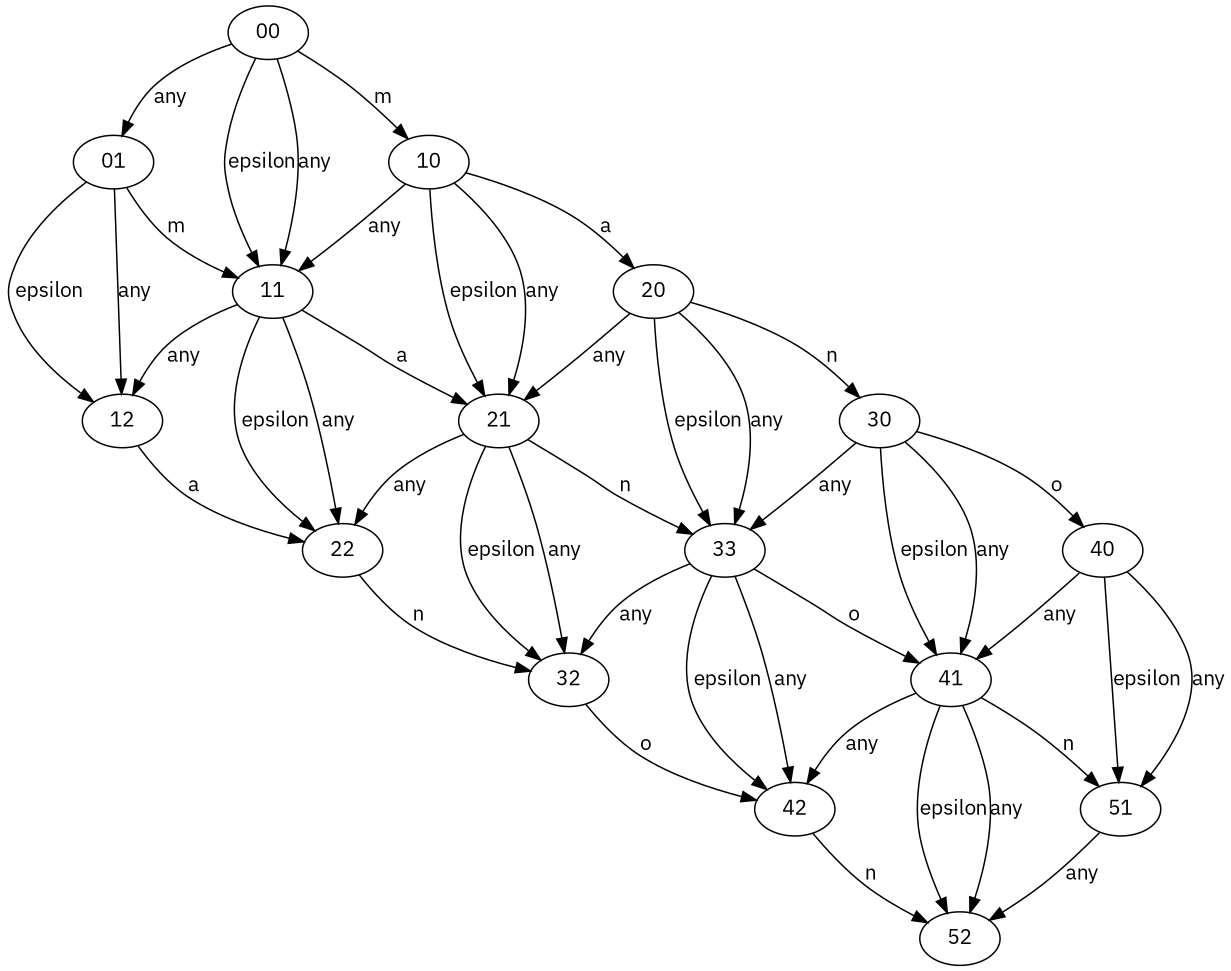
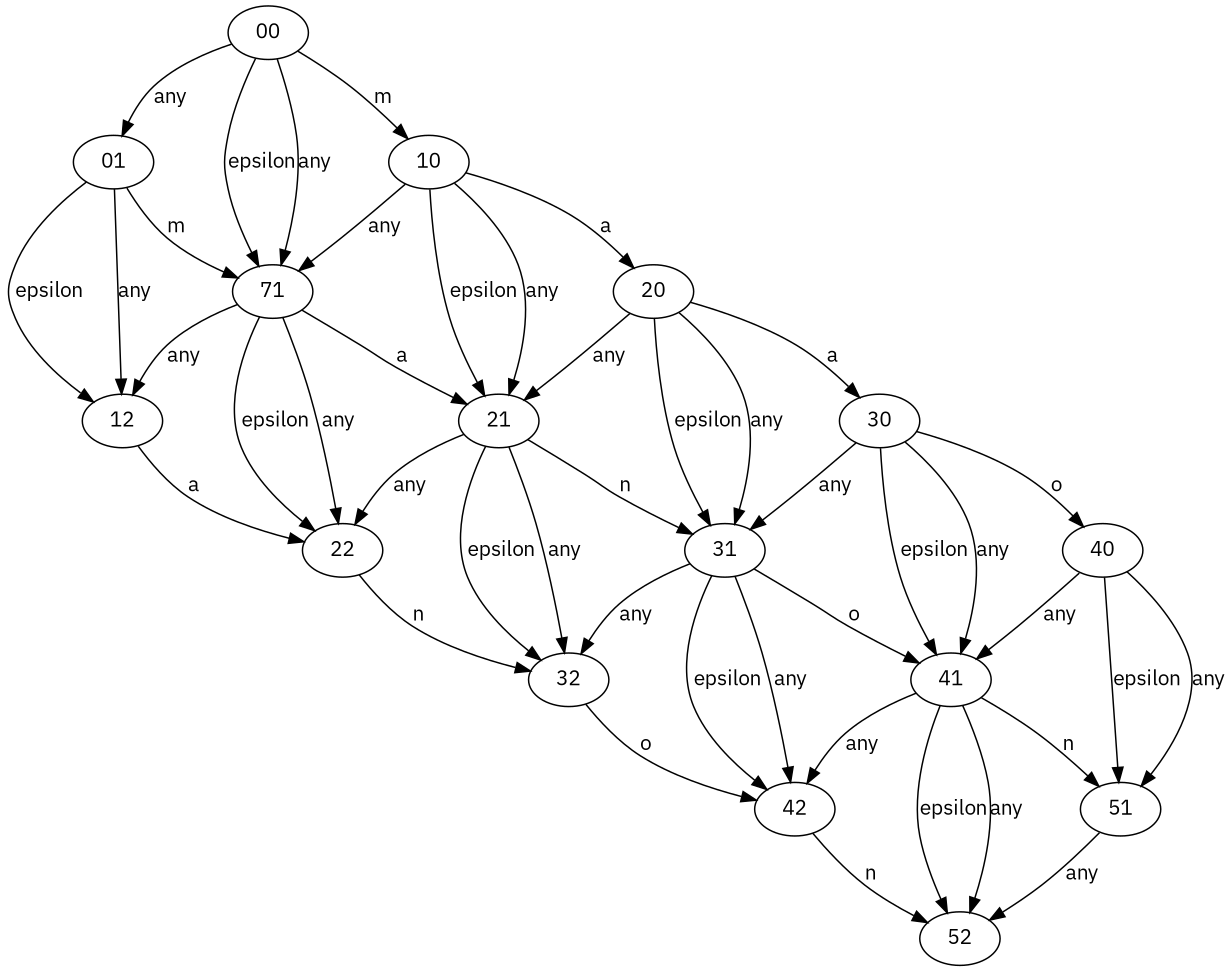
(273, 292) -> (273, 292)
(833, 356) -> (833, 356)
(725, 550) -> (725, 550)
